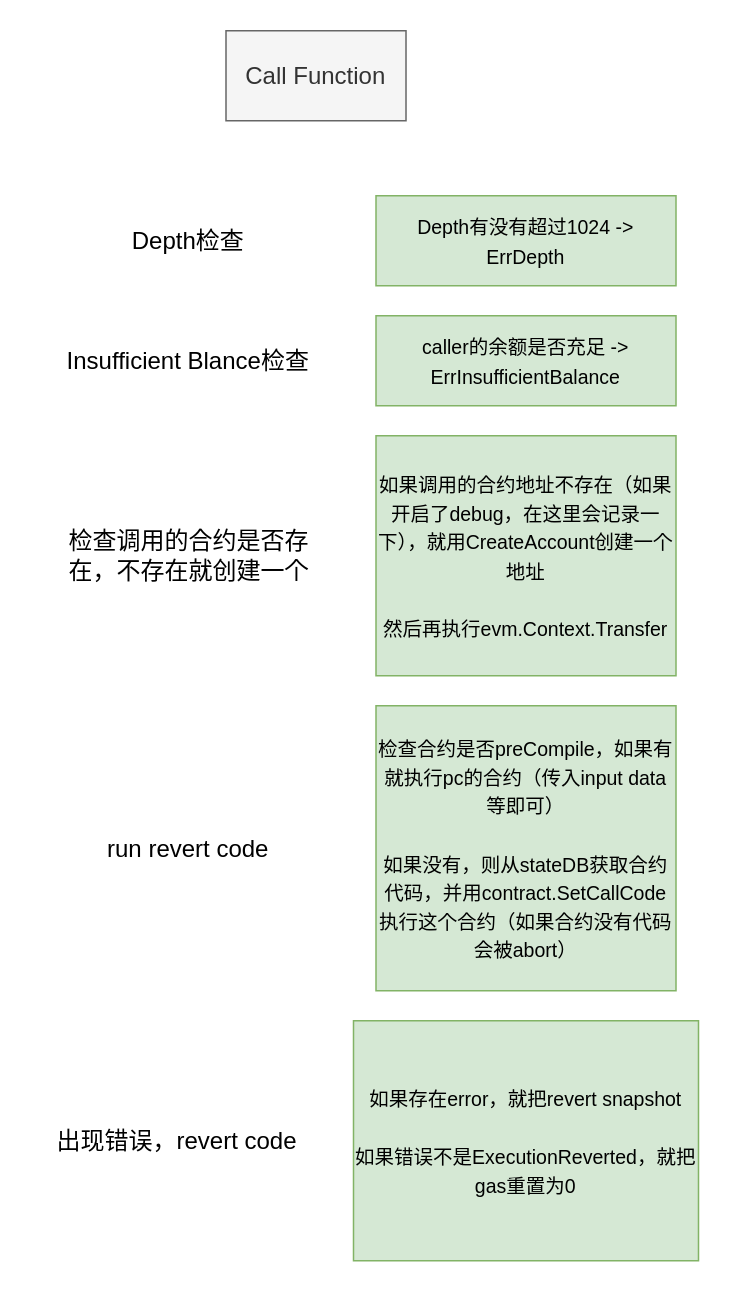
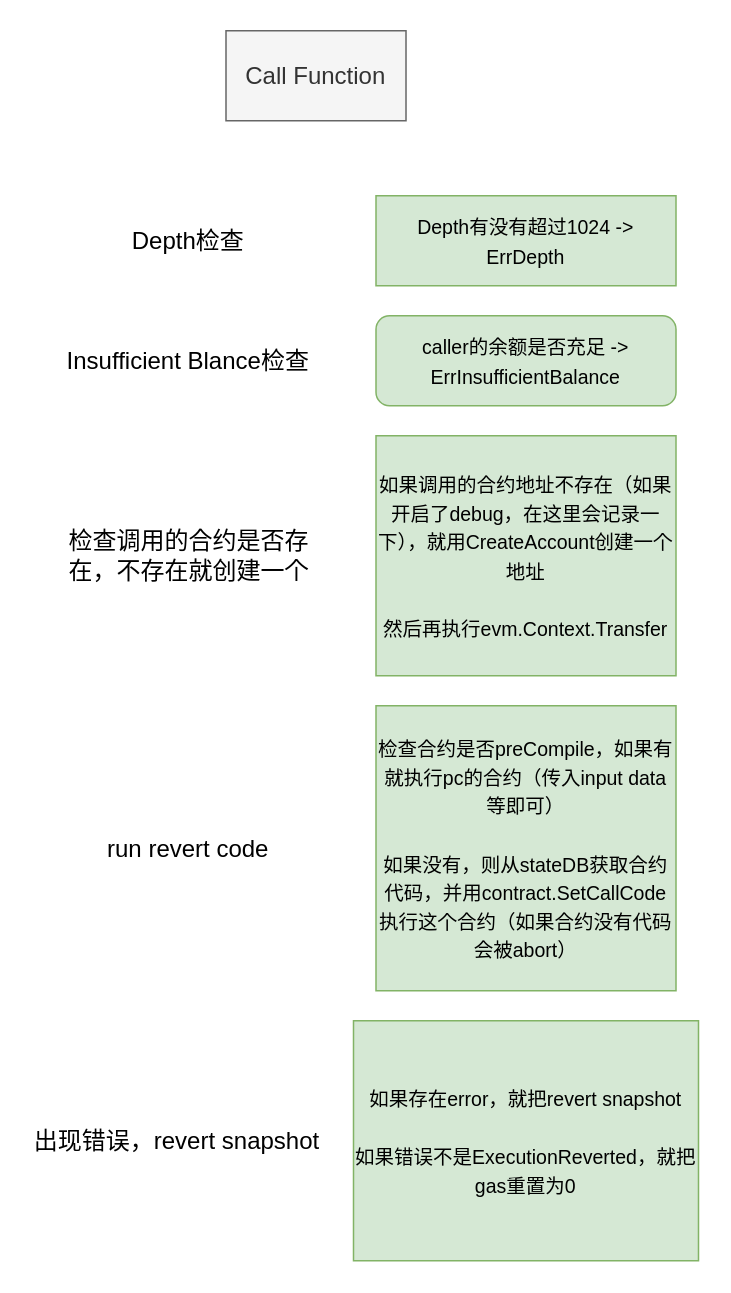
(526, 361) -> (526, 361)
(177, 1141) -> (177, 1141)
